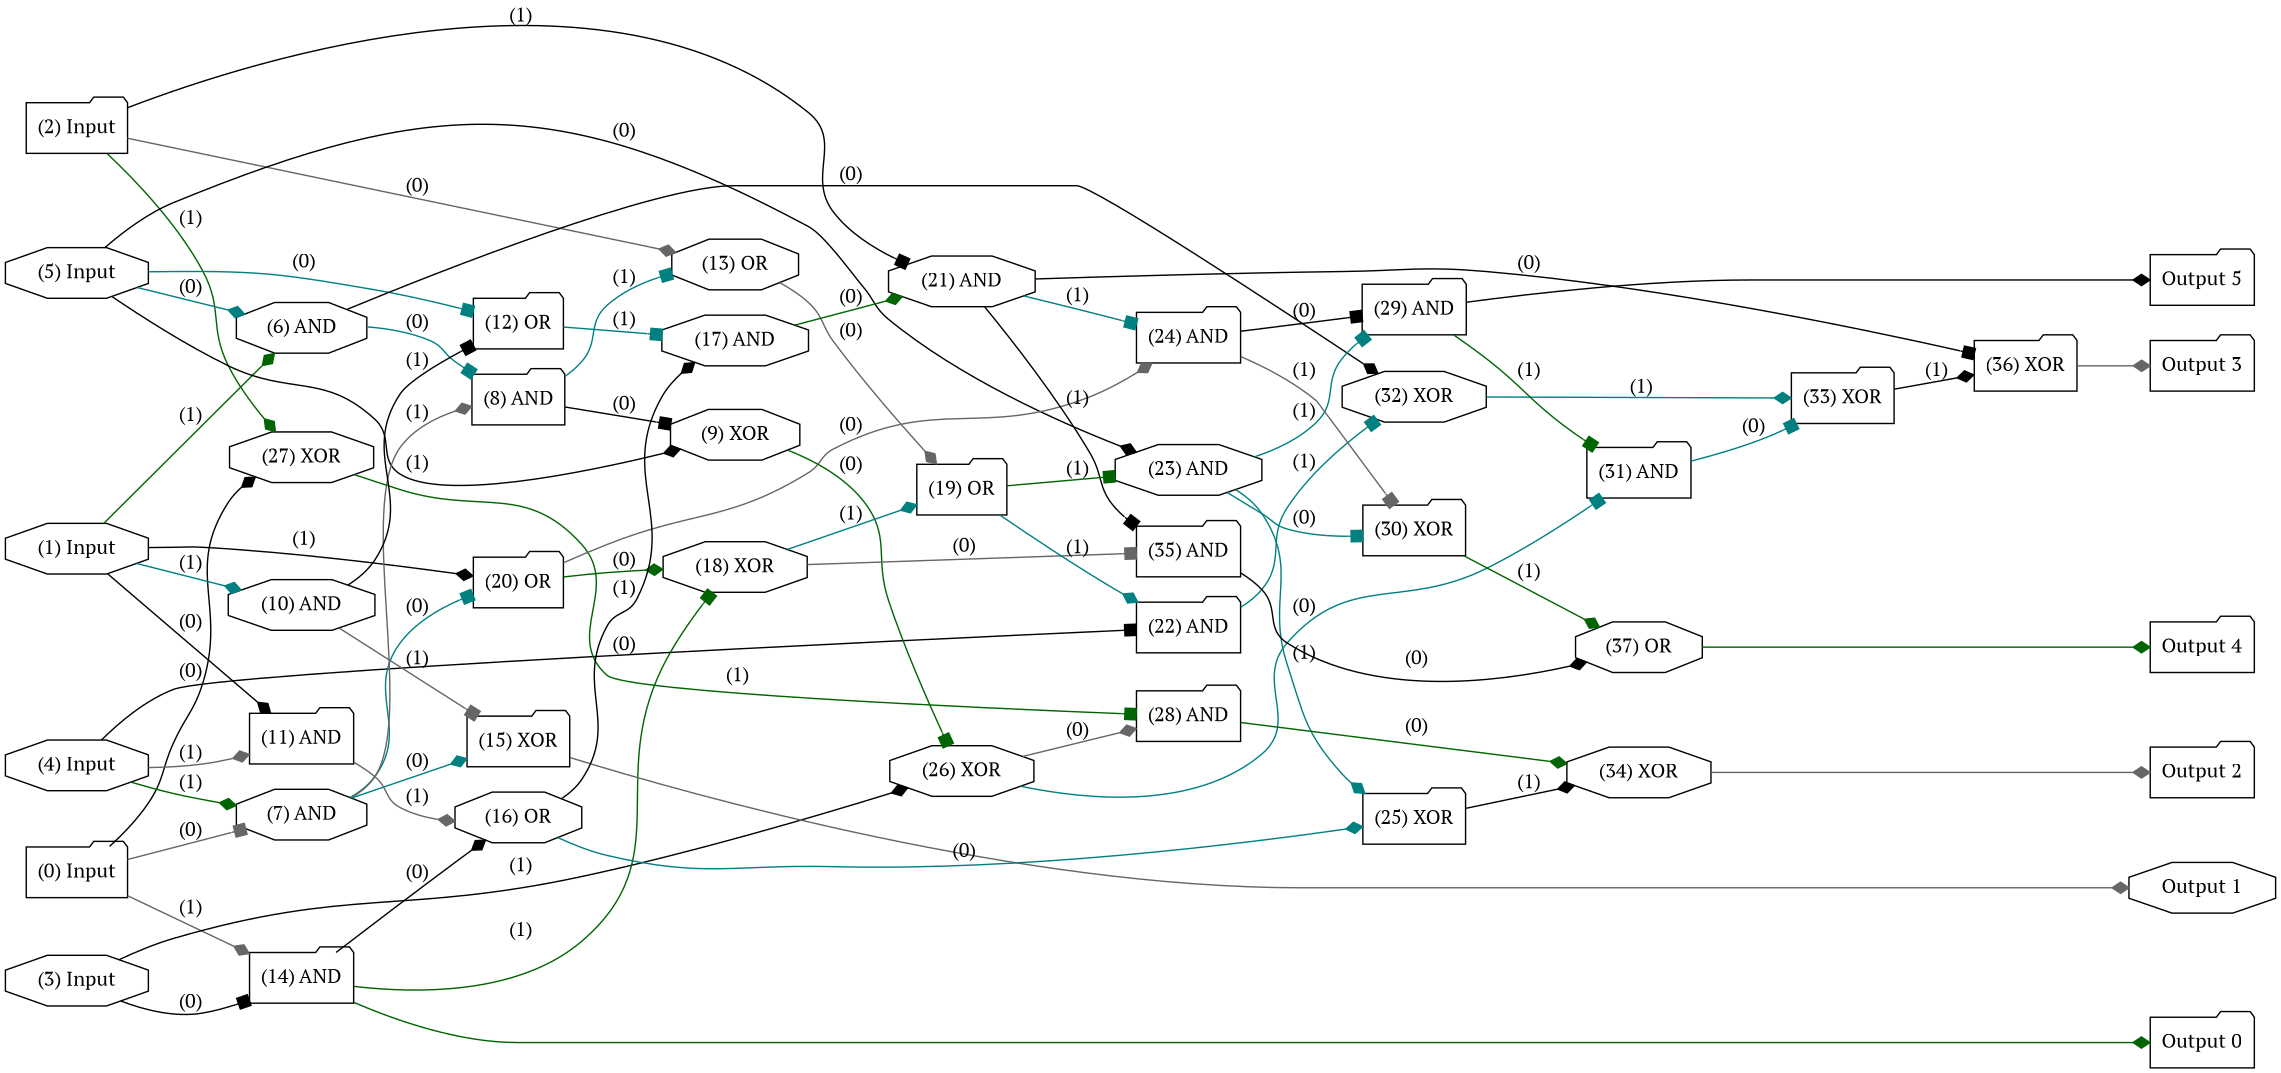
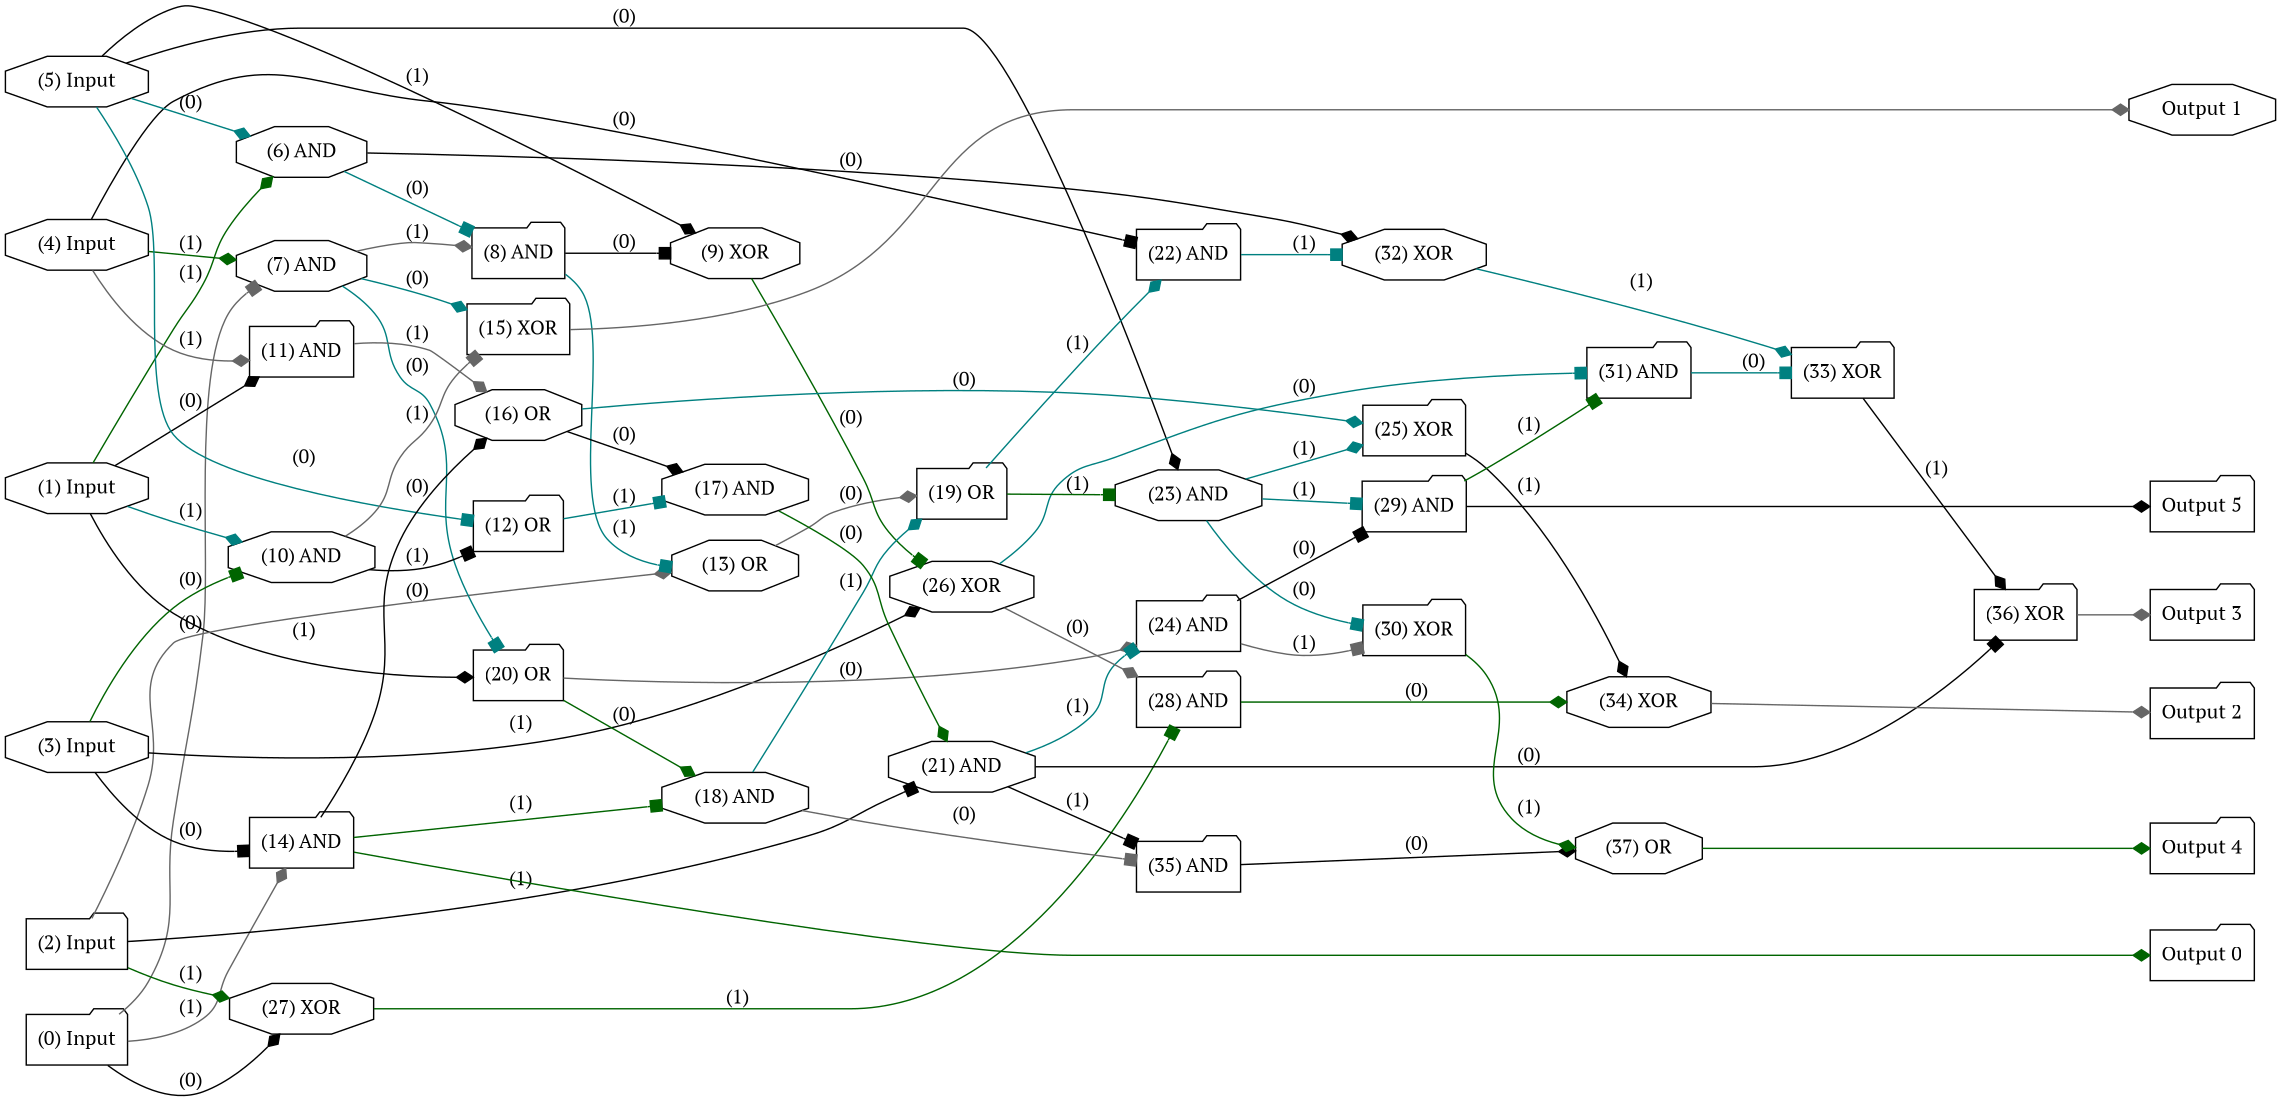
(735, 567) -> (735, 798)
(622, 589) -> (622, 435)
none -> (145, 636)
